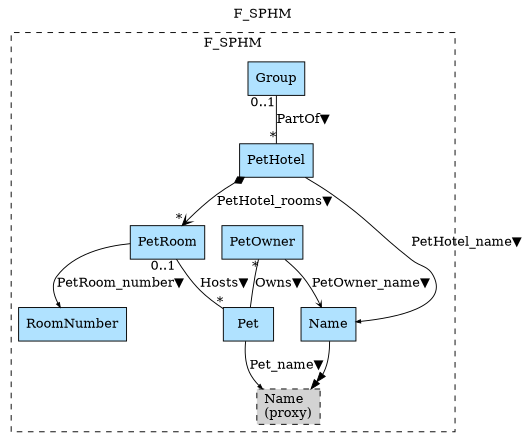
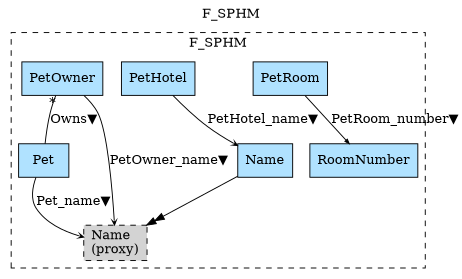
(276, 79) -> none
(210, 200) -> none
(409, 258) -> (201, 122)
(305, 279) -> (108, 155)
(197, 287) -> none
(247, 365) -> (43, 216)
